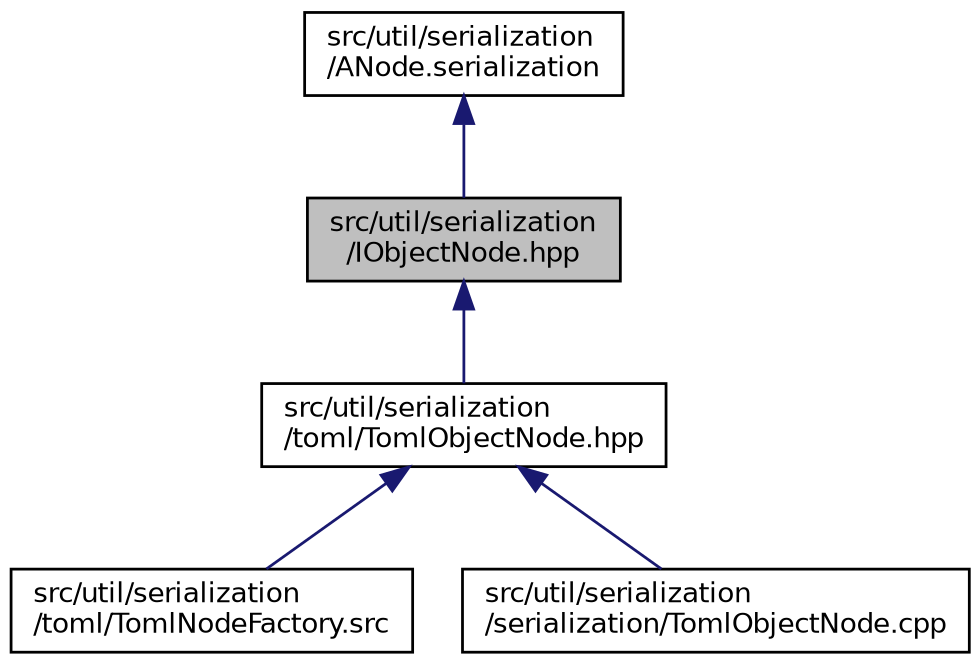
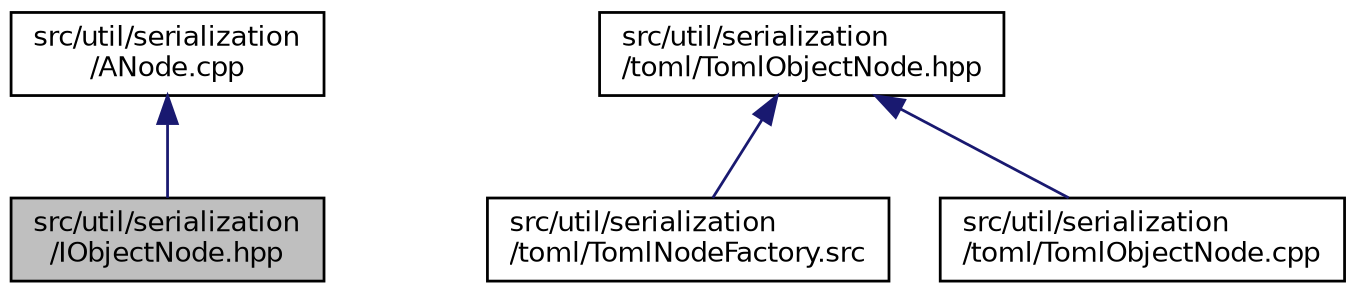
(464, 54) -> (168, 54)
(464, 347) -> none
(716, 611) -> (1142, 240)
